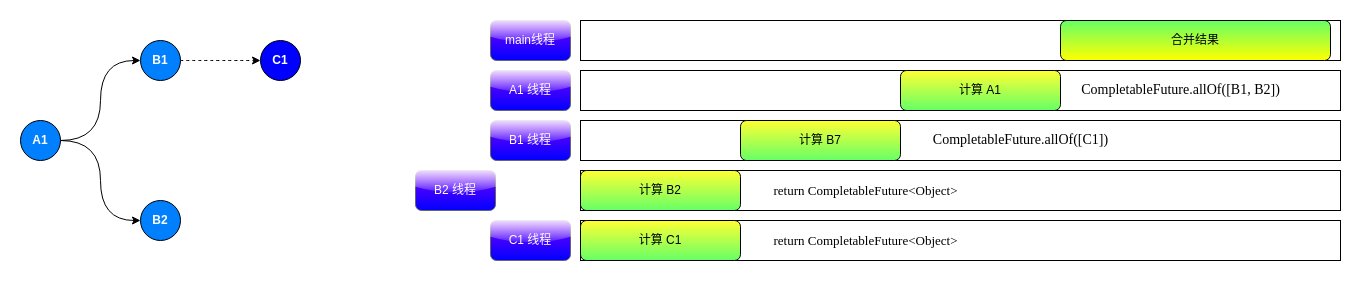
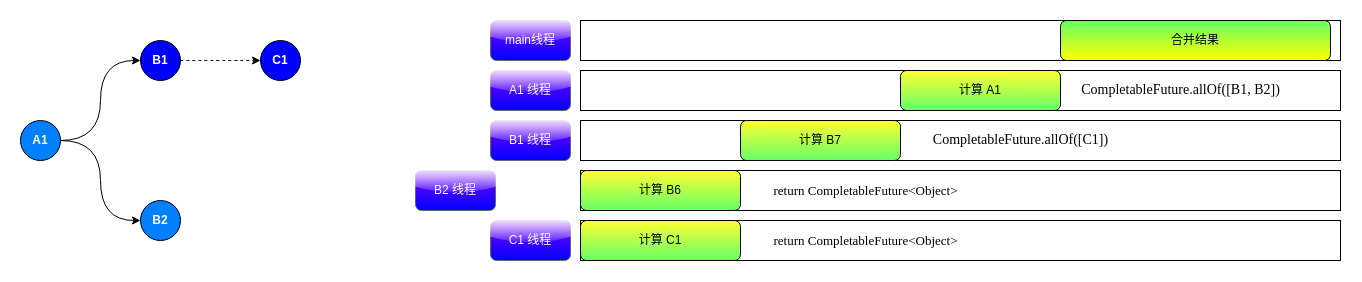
(161, 61) -> (161, 61)
(661, 191) -> (661, 191)
